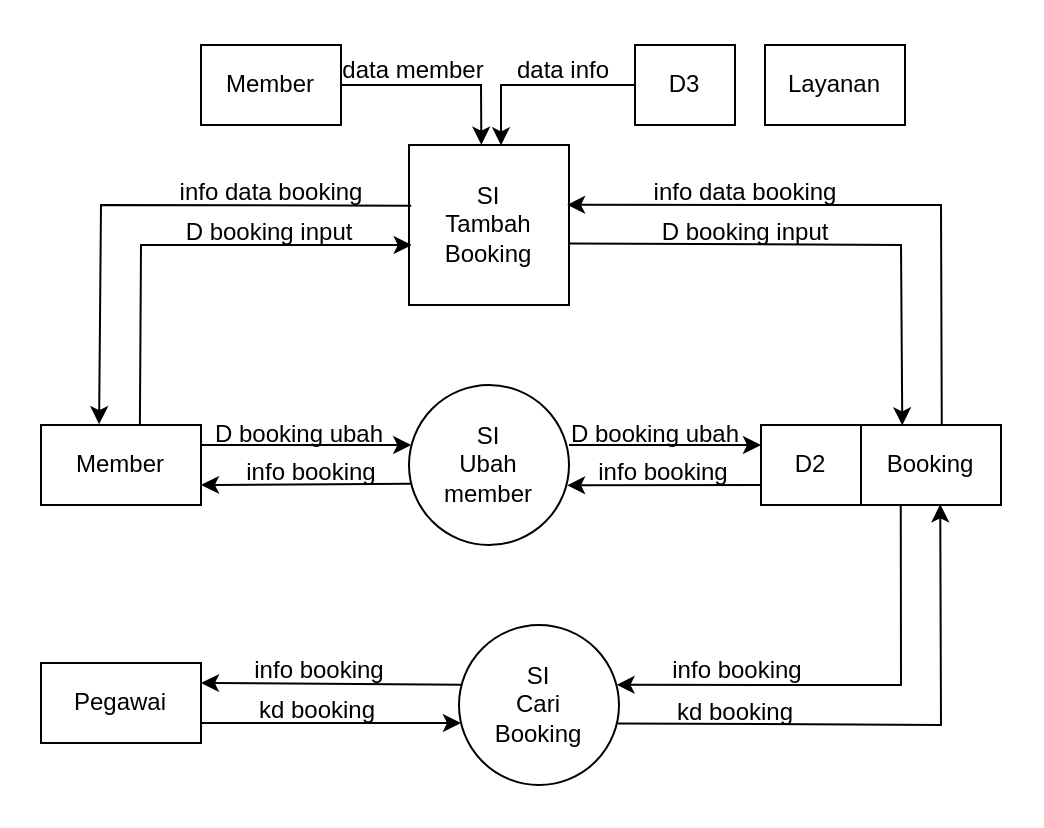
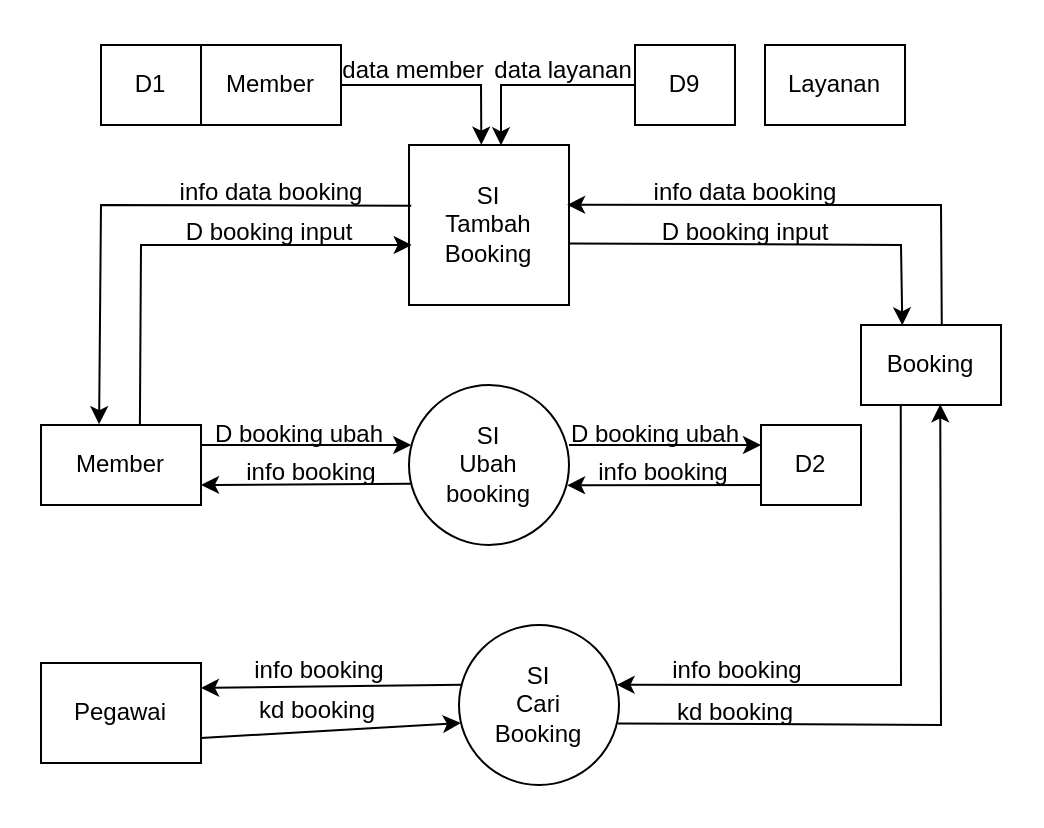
(564, 71) -> (564, 71)
none -> (151, 85)
(685, 85) -> (685, 85)
(489, 465) -> (489, 465)
(931, 465) -> (931, 365)
(121, 703) -> (121, 713)
